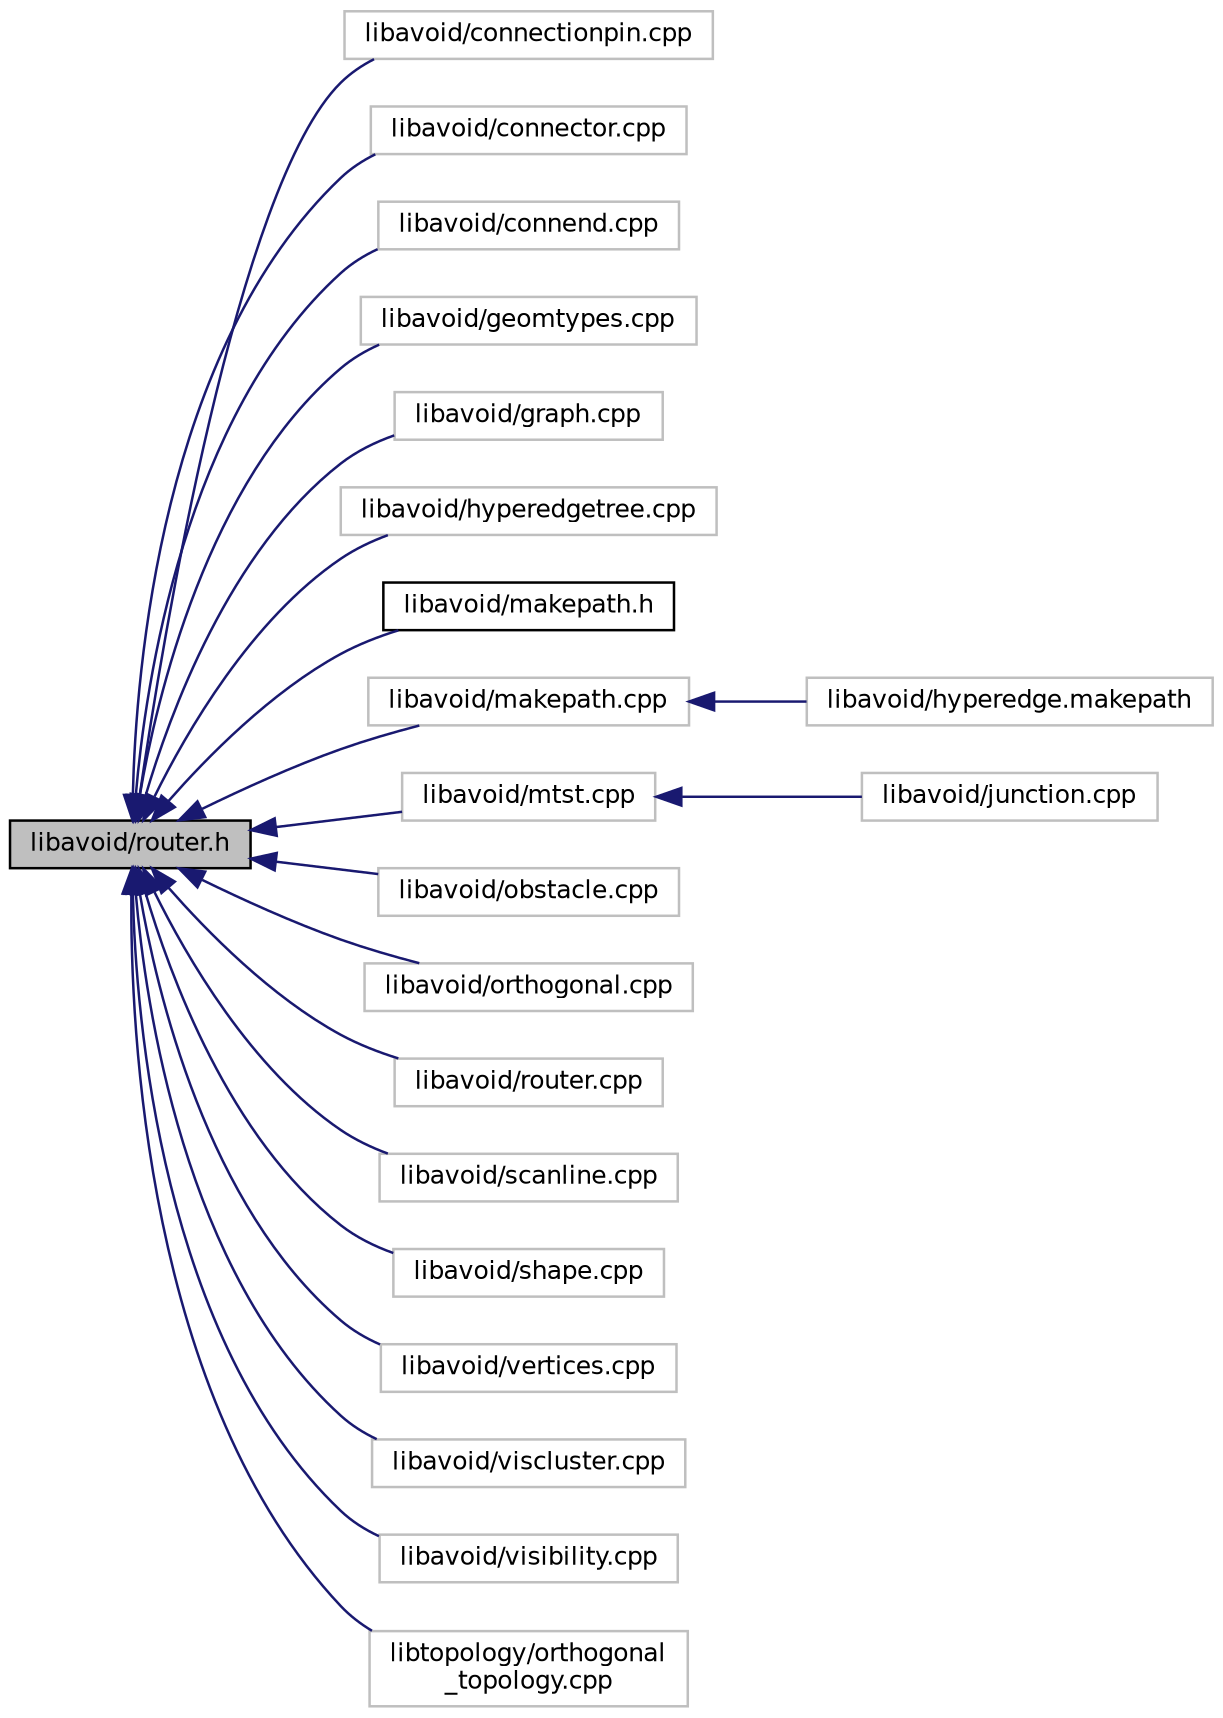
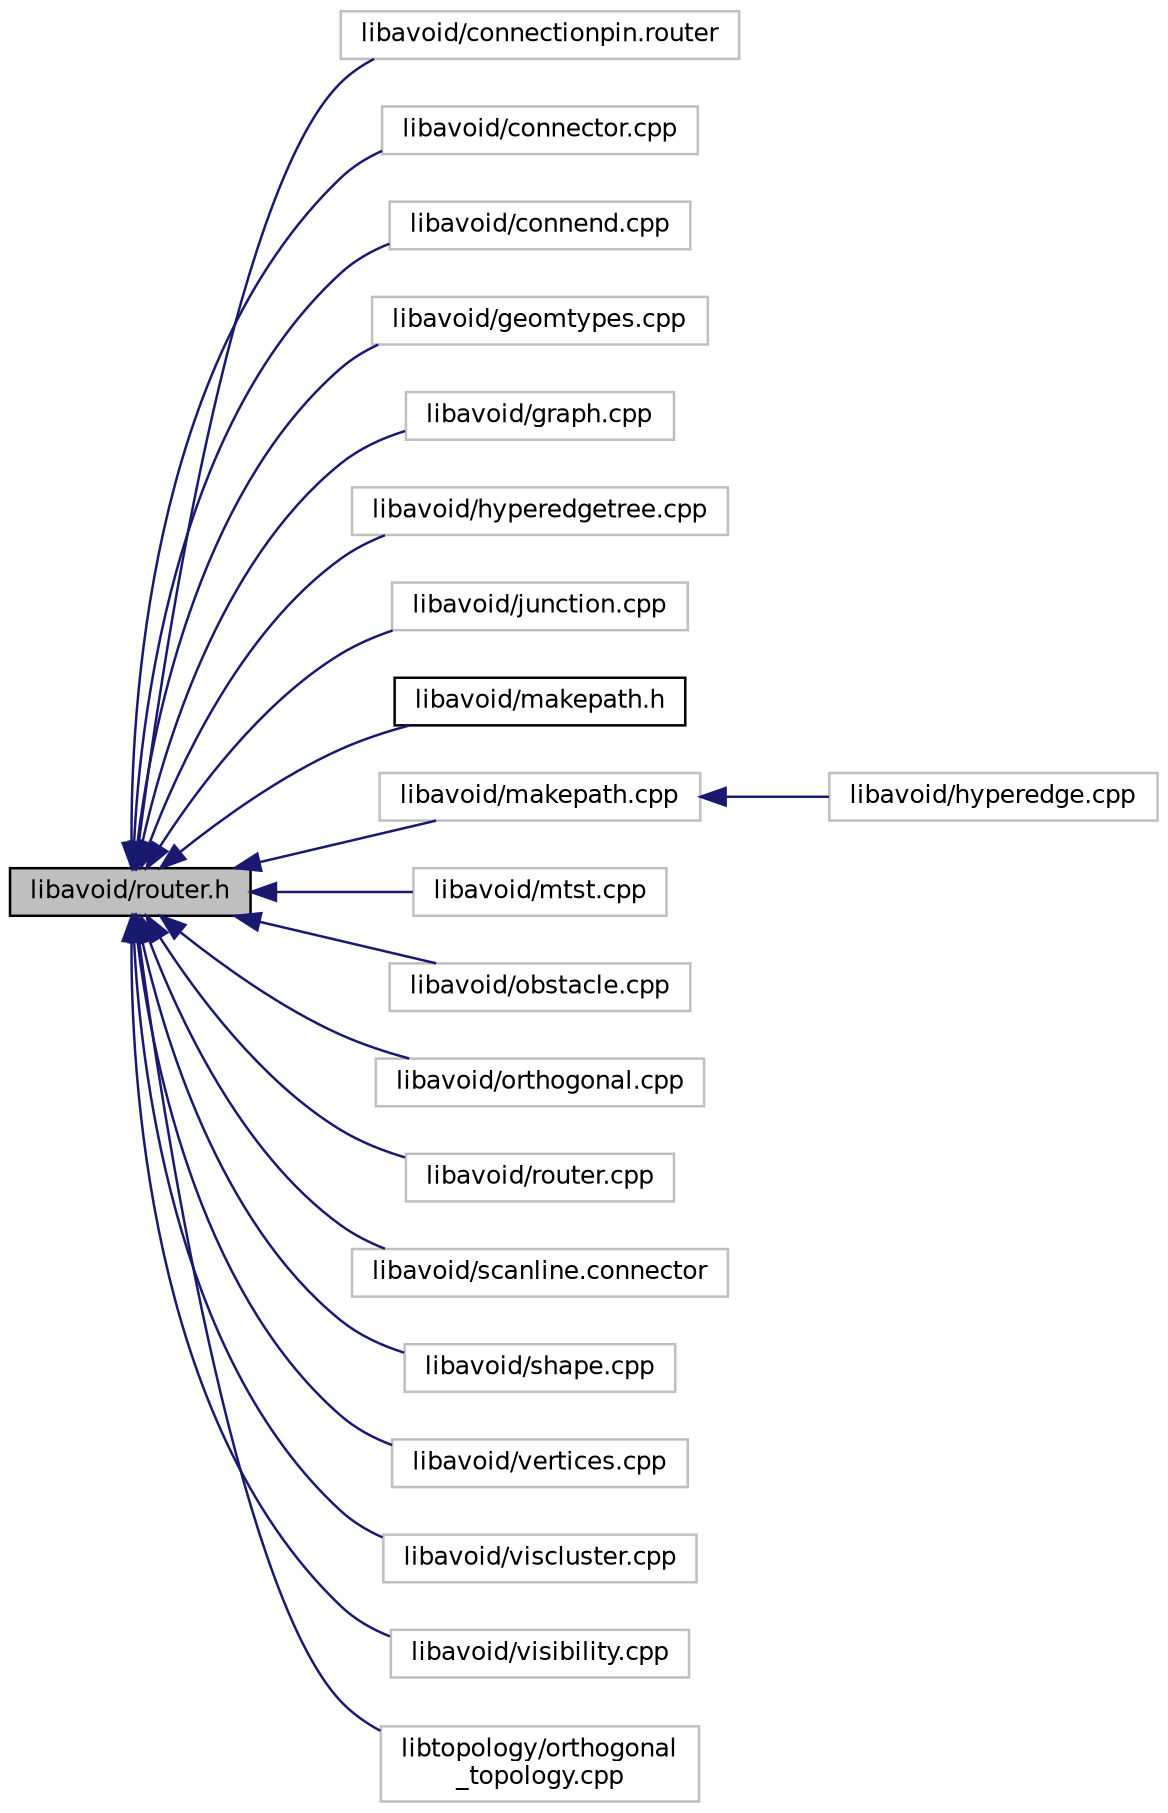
(529, 35) -> (540, 35)
(1010, 702) -> (993, 797)
(772, 797) -> (260, 720)
(529, 1178) -> (540, 1273)
